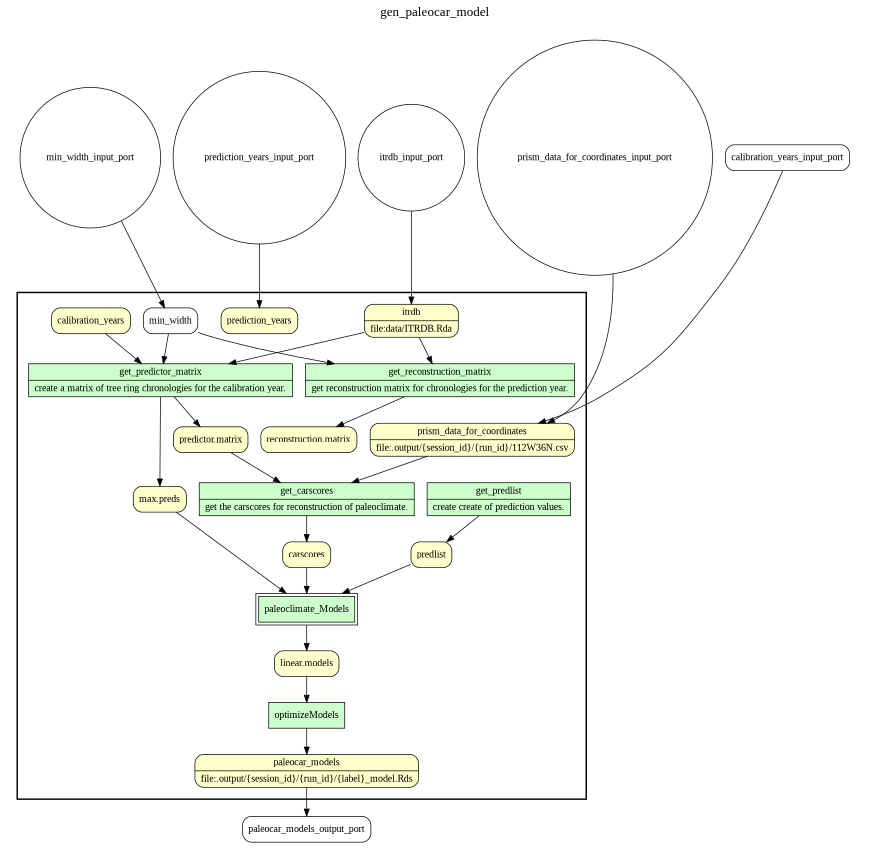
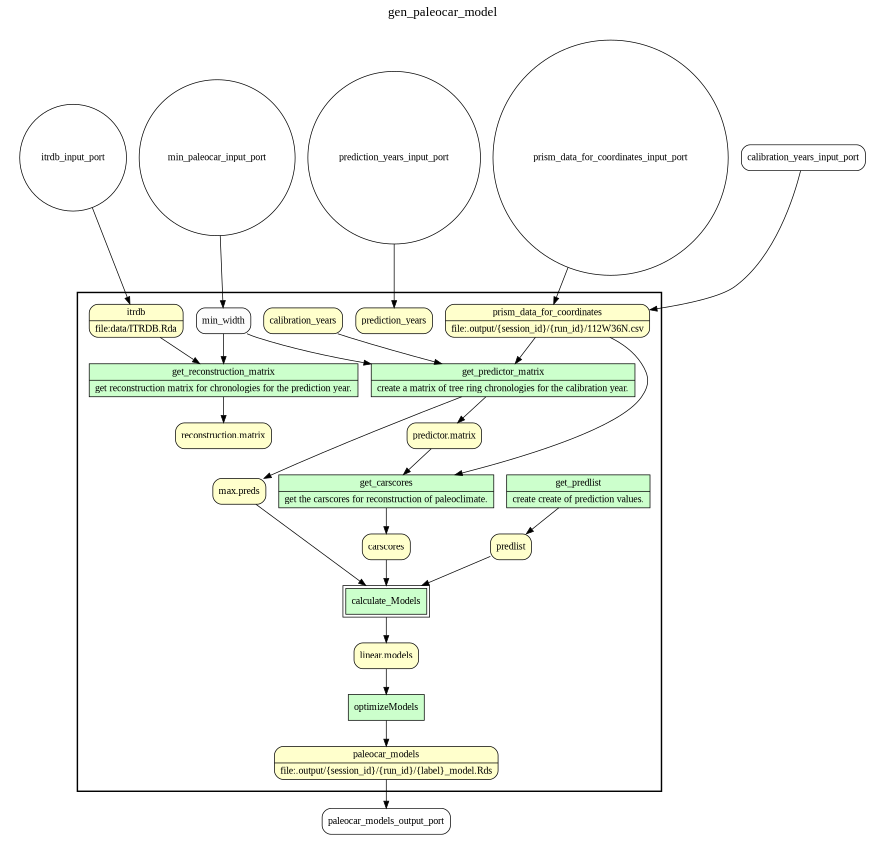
(90, 158) -> (217, 158)
(300, 347) -> (528, 348)
(307, 609) -> (386, 601)
